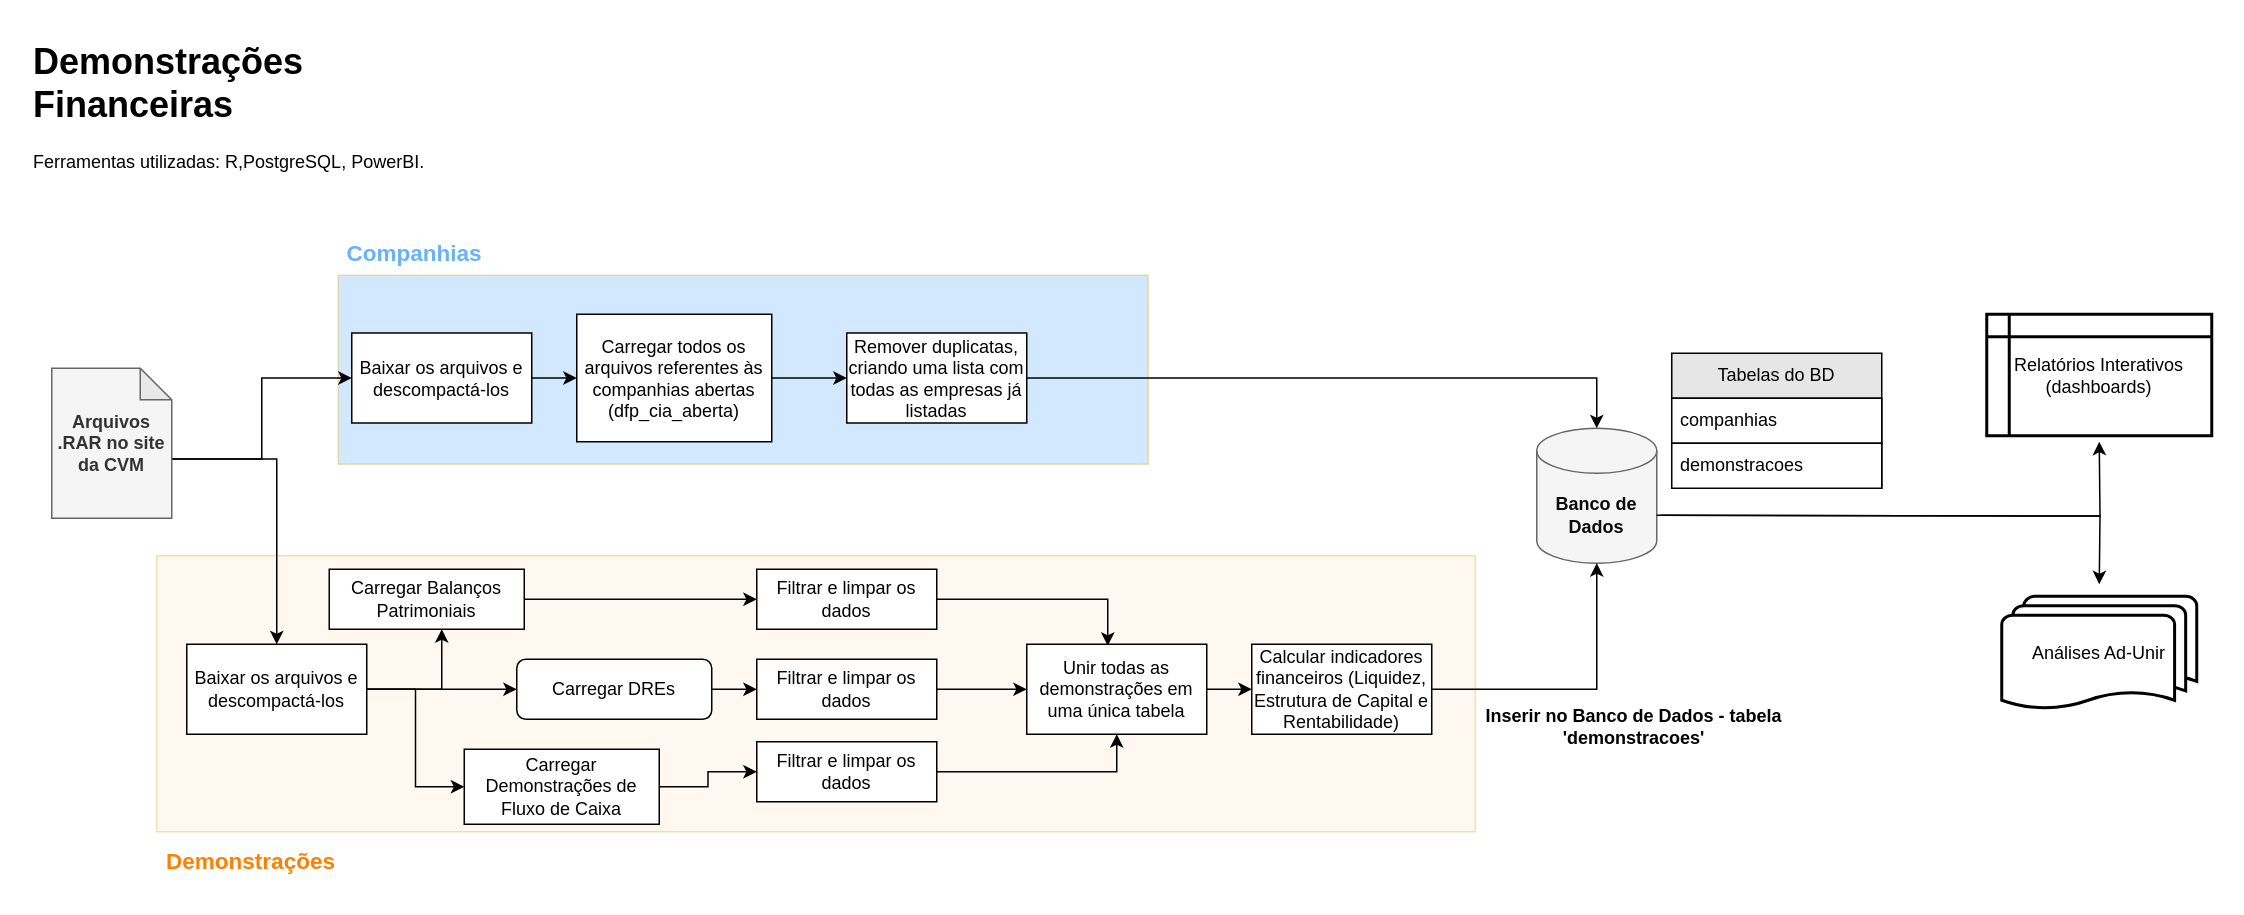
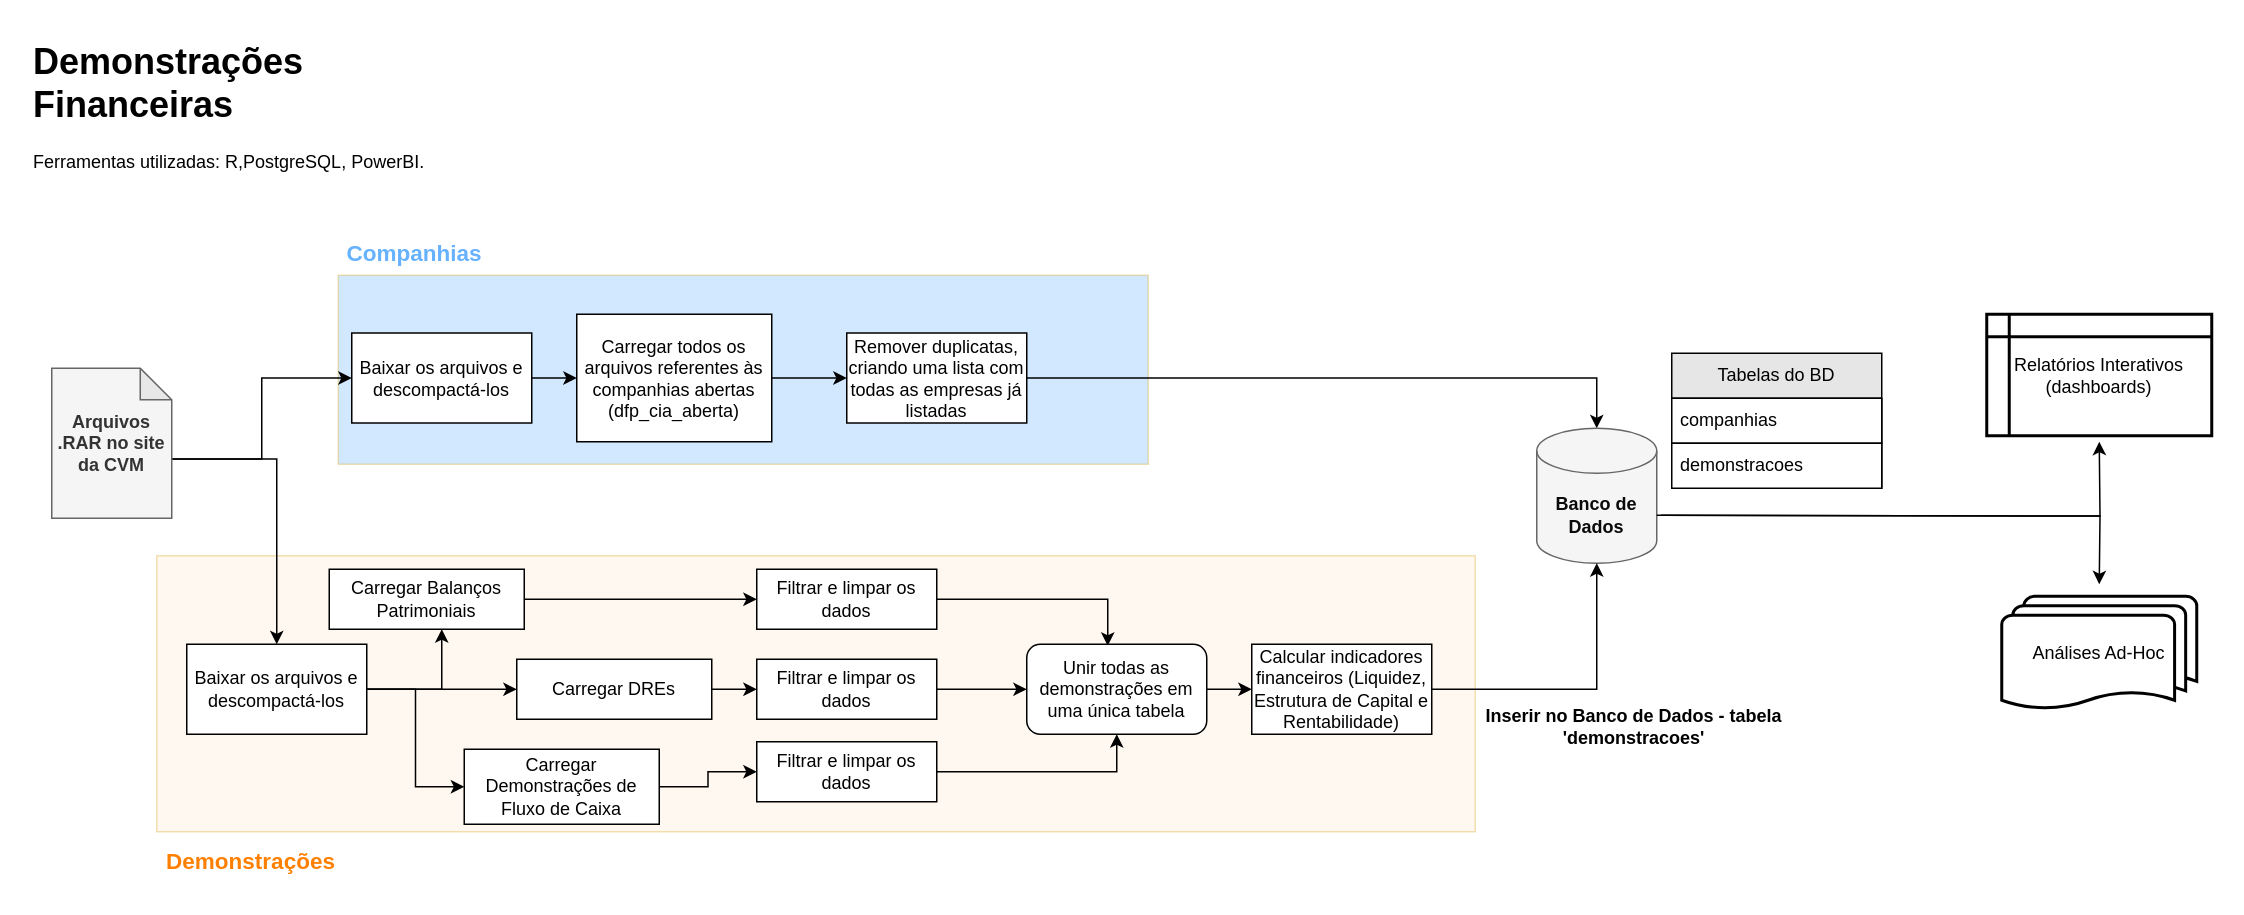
(2099, 653) -> (2099, 653)
(614, 689) -> (614, 689)
(1117, 689) -> (1117, 689)
